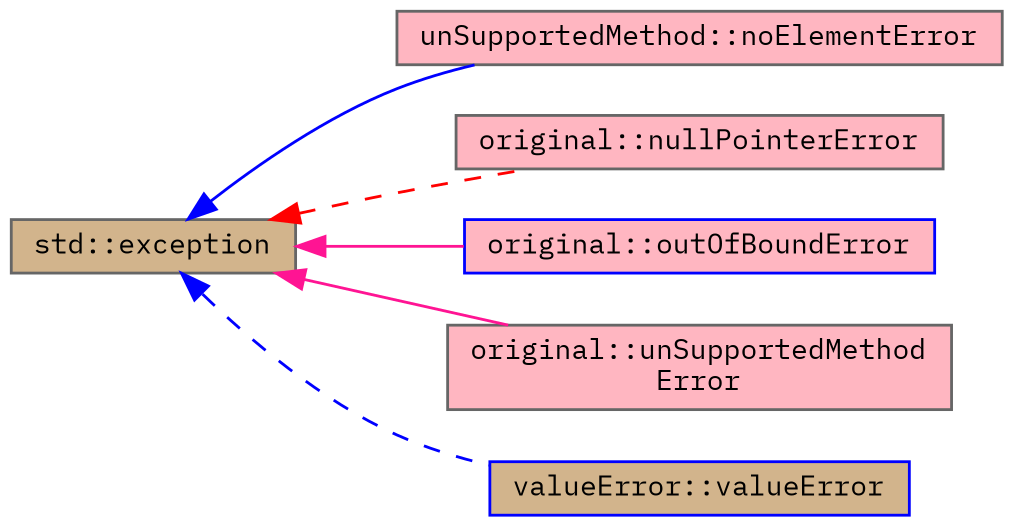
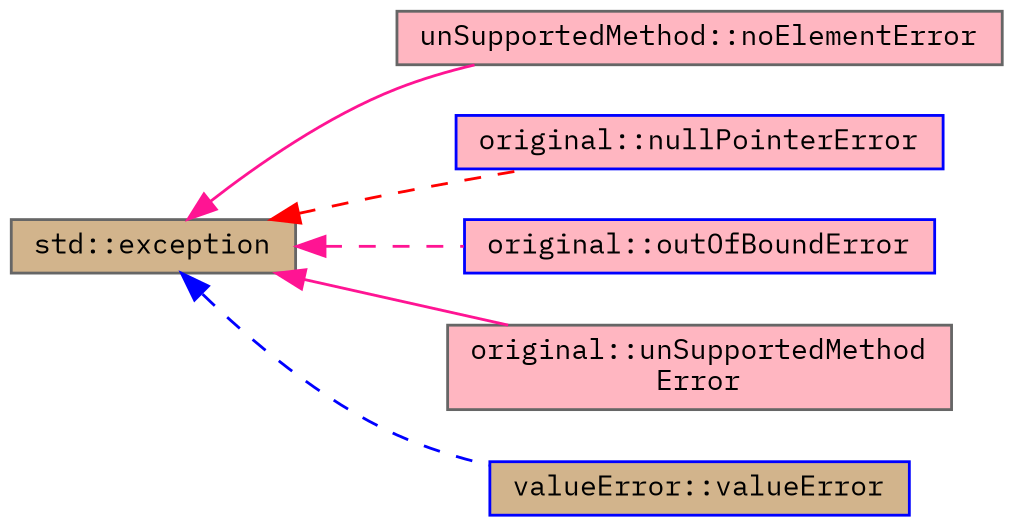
(335, 118) -> (335, 118)
(700, 142) -> (700, 142)
(394, 246) -> (394, 246)
